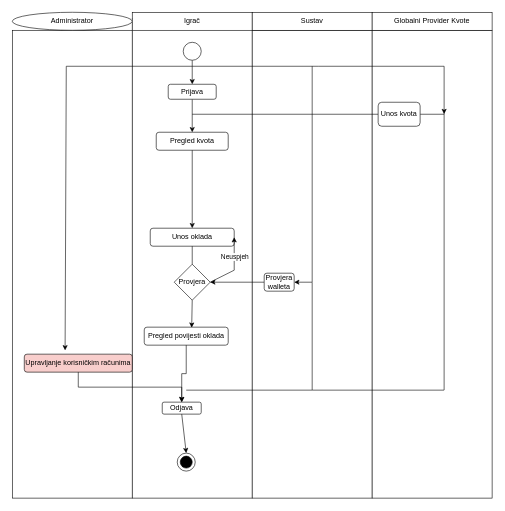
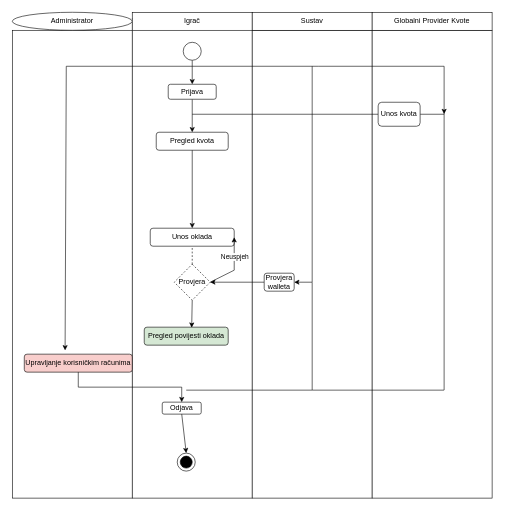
(192, 255) -> (192, 255)
(192, 282) -> (192, 282)
(186, 336) -> (186, 336)
(186, 368) -> none
